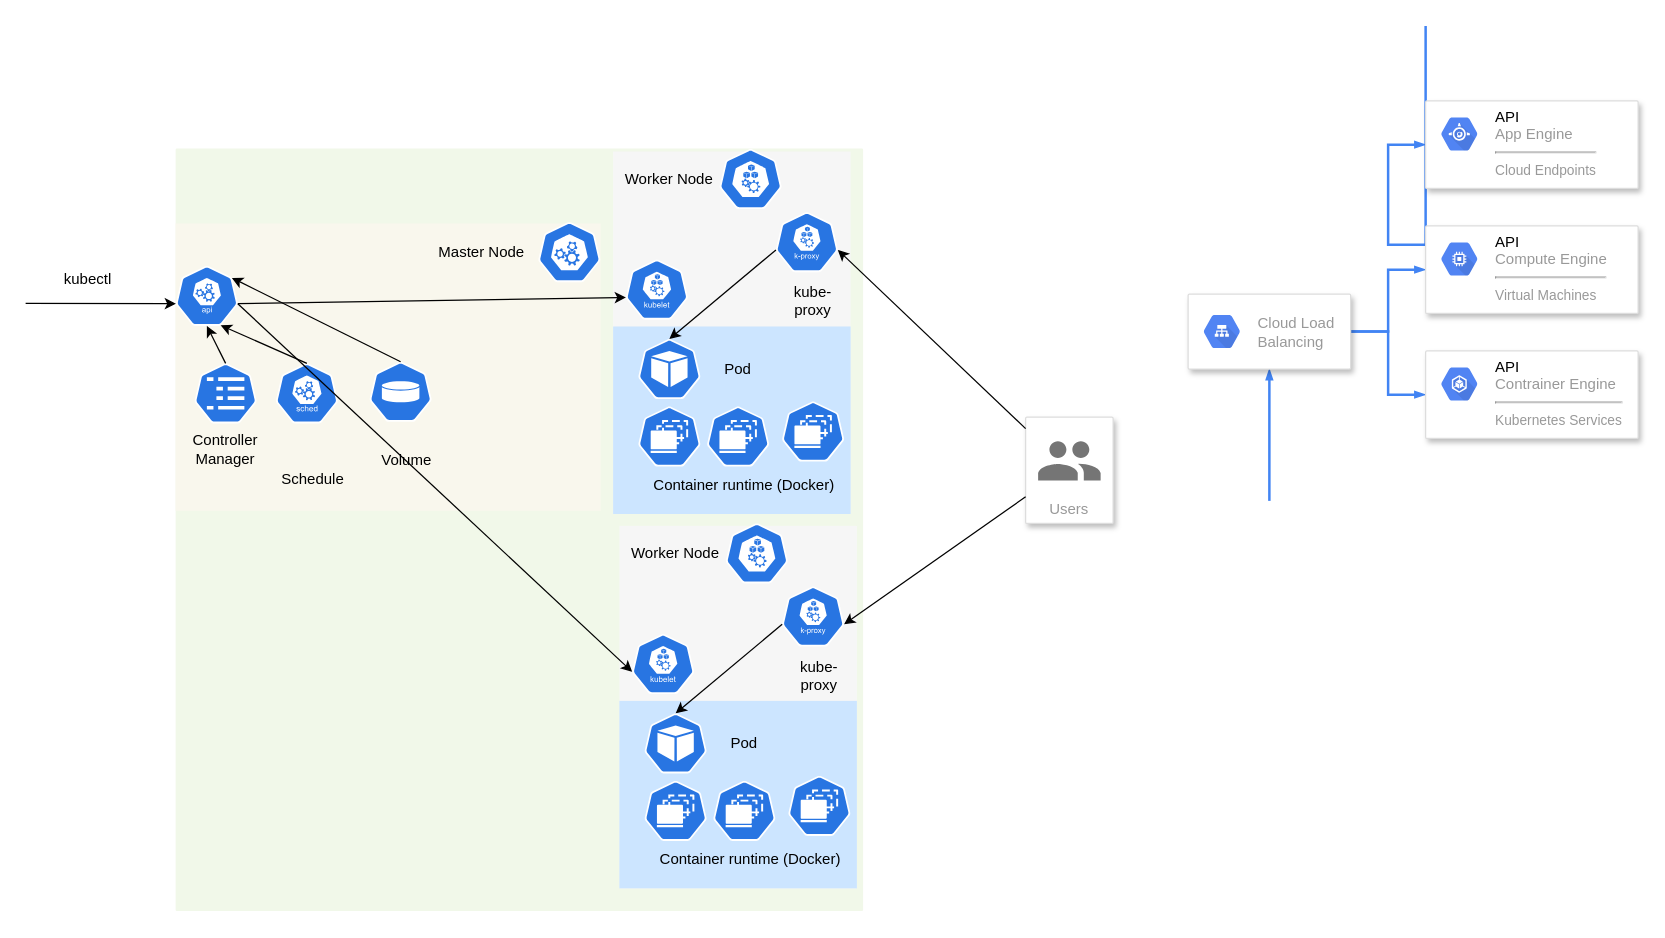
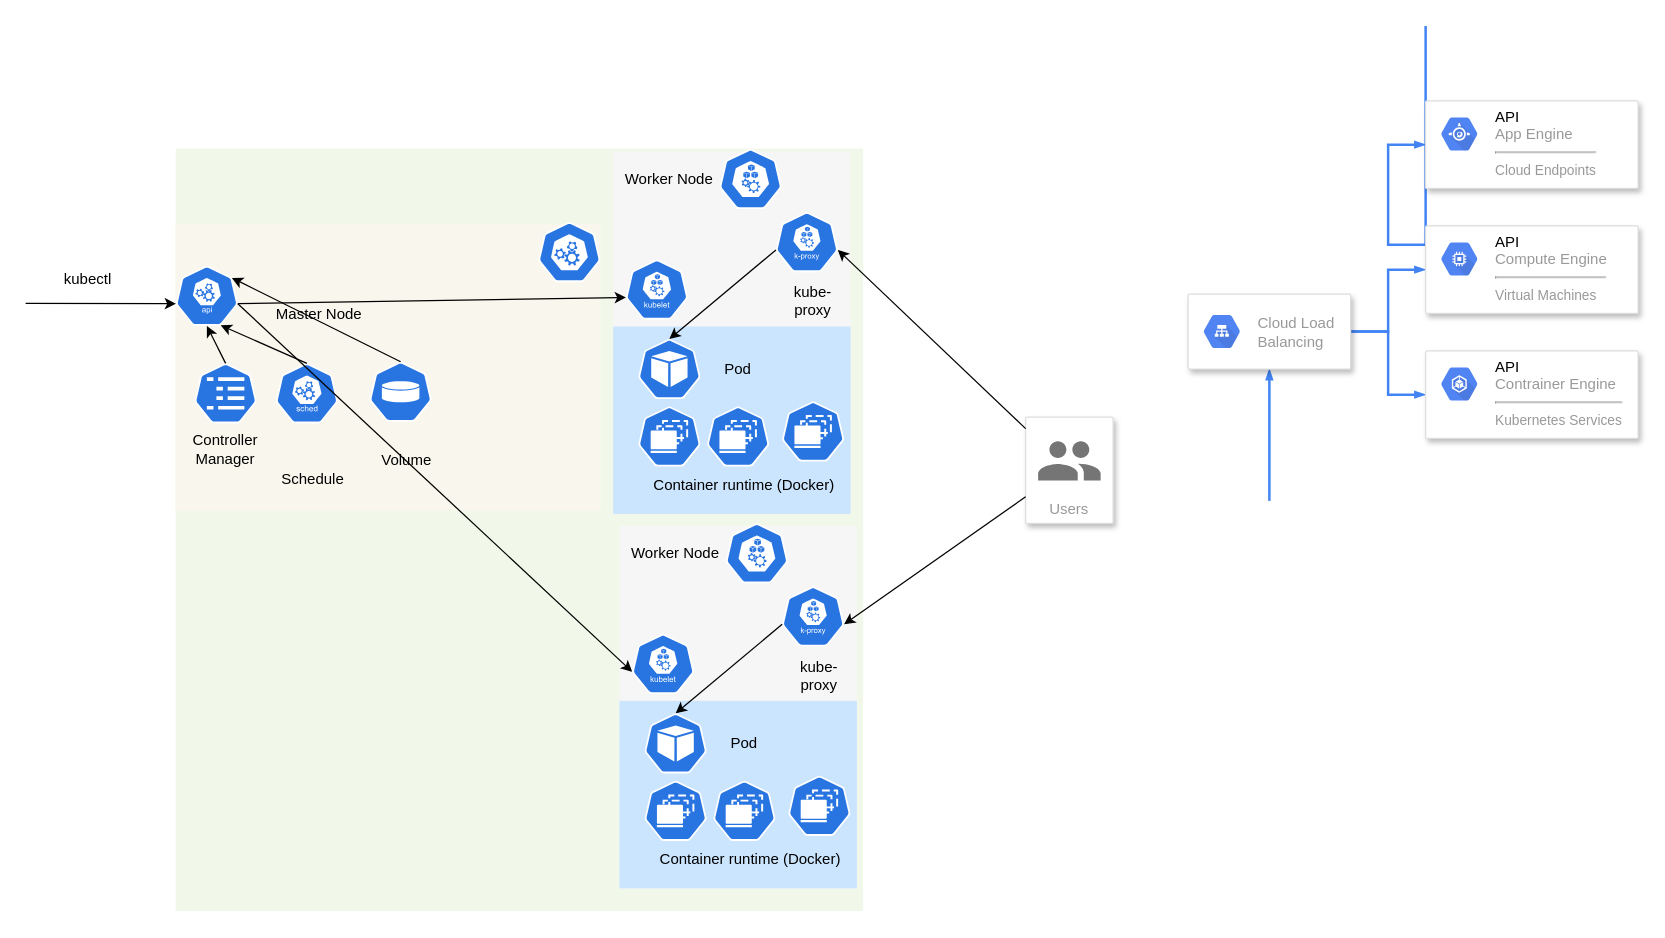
(482, 252) -> (319, 314)
